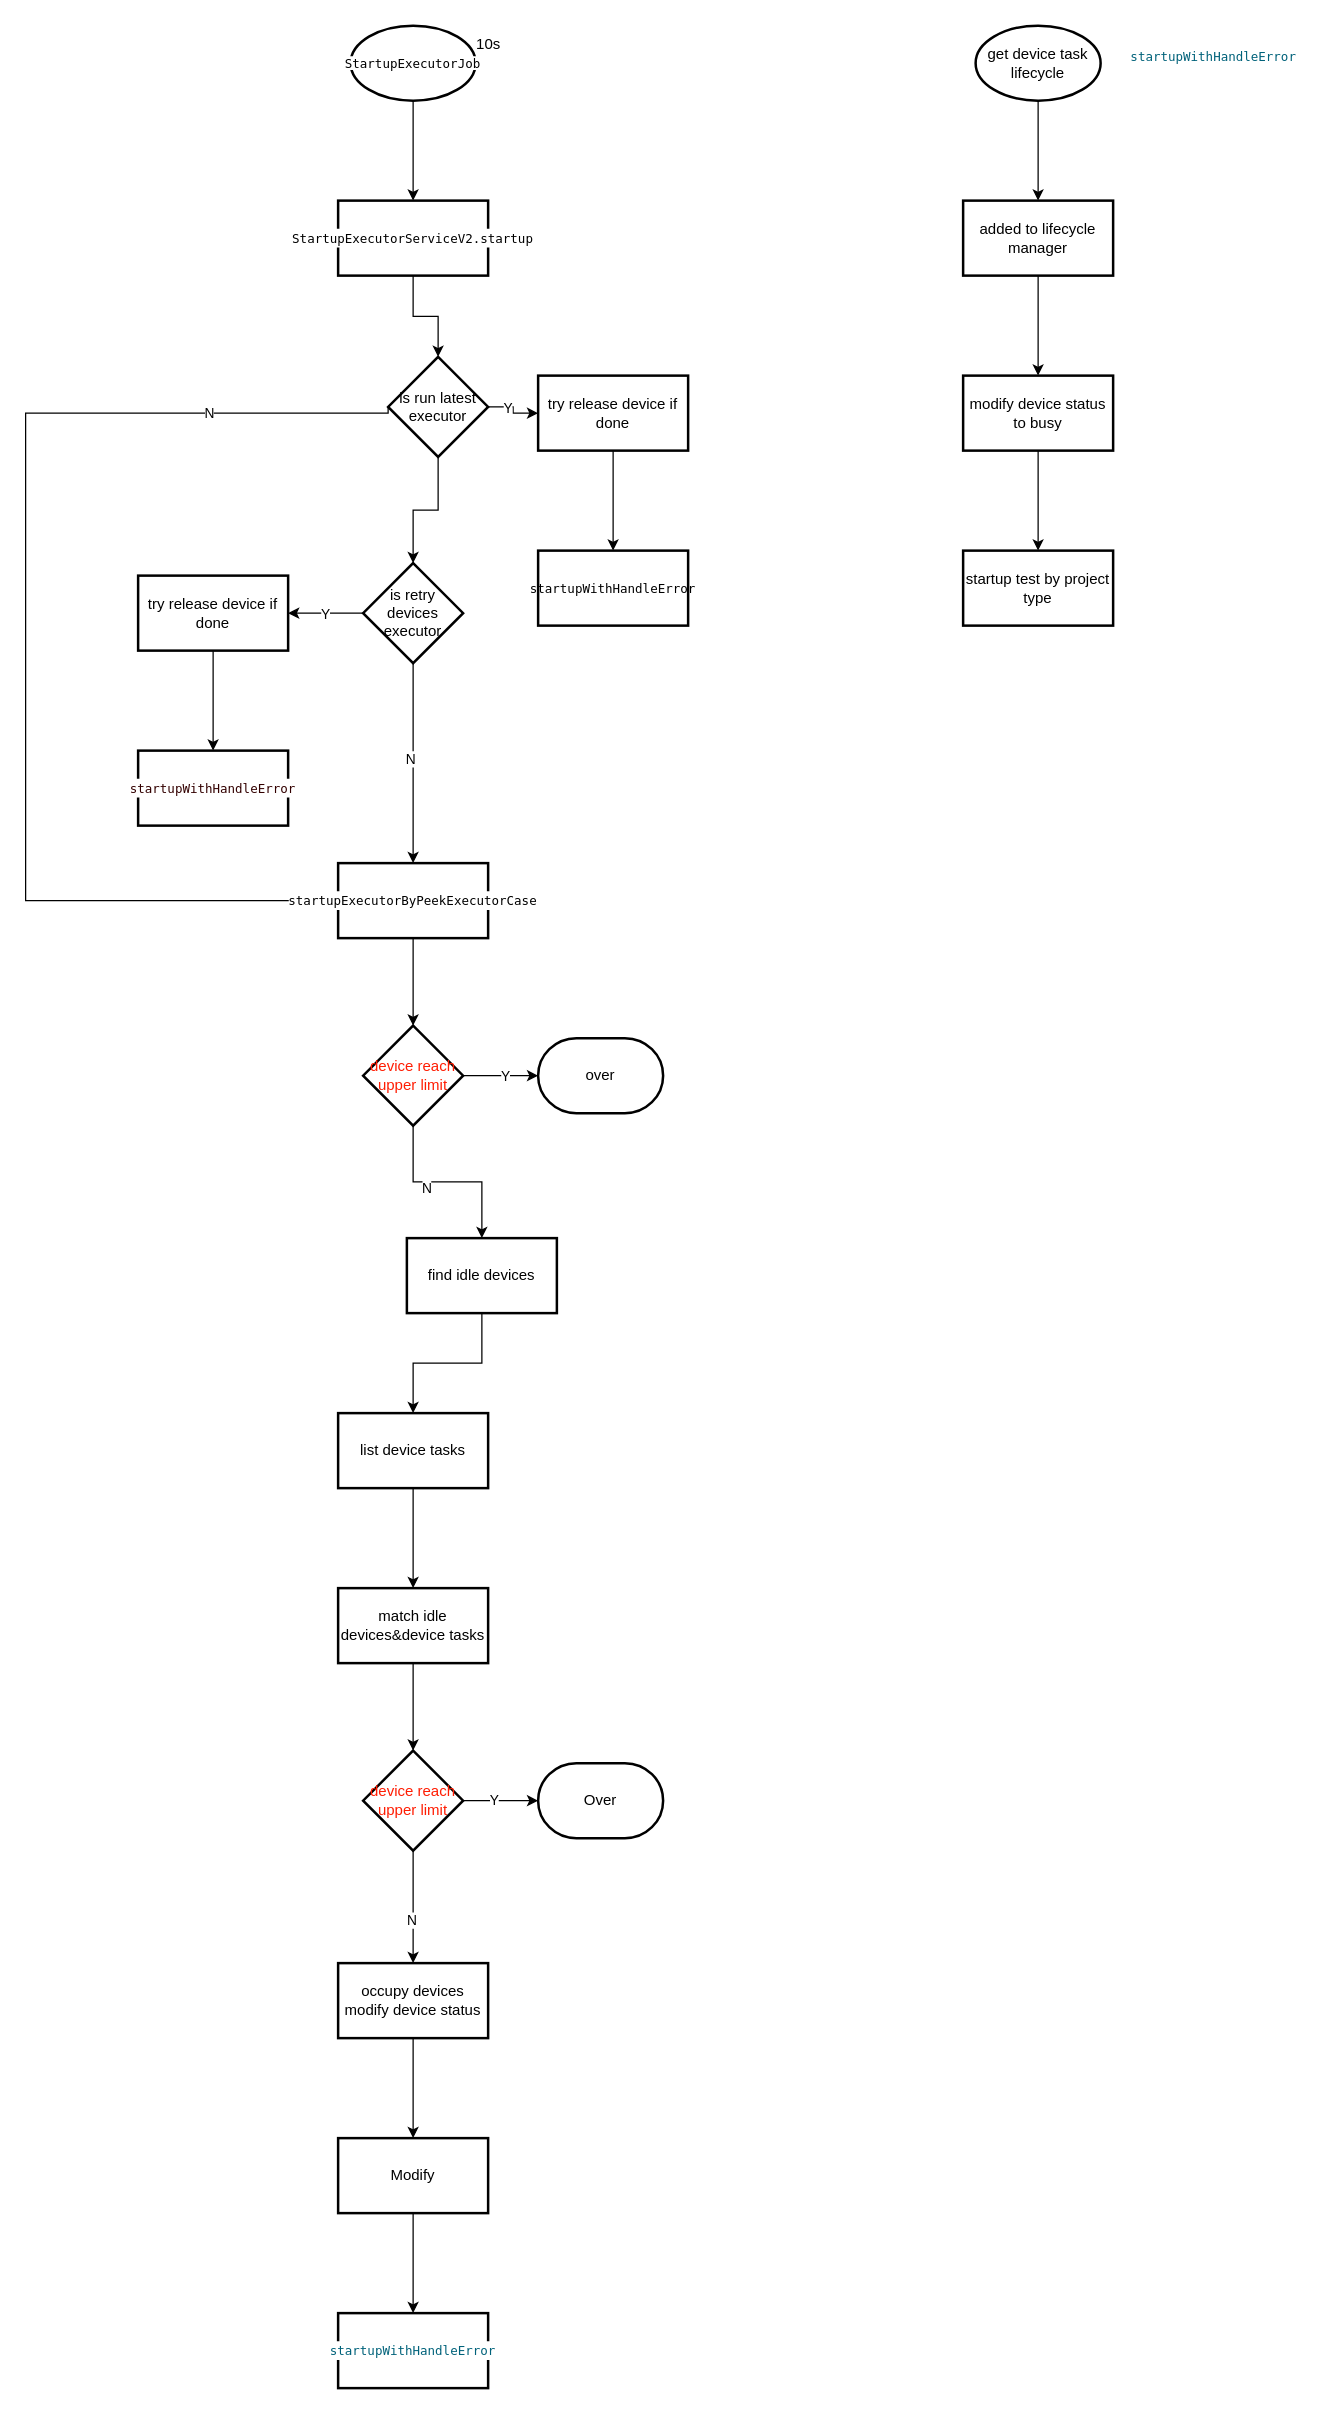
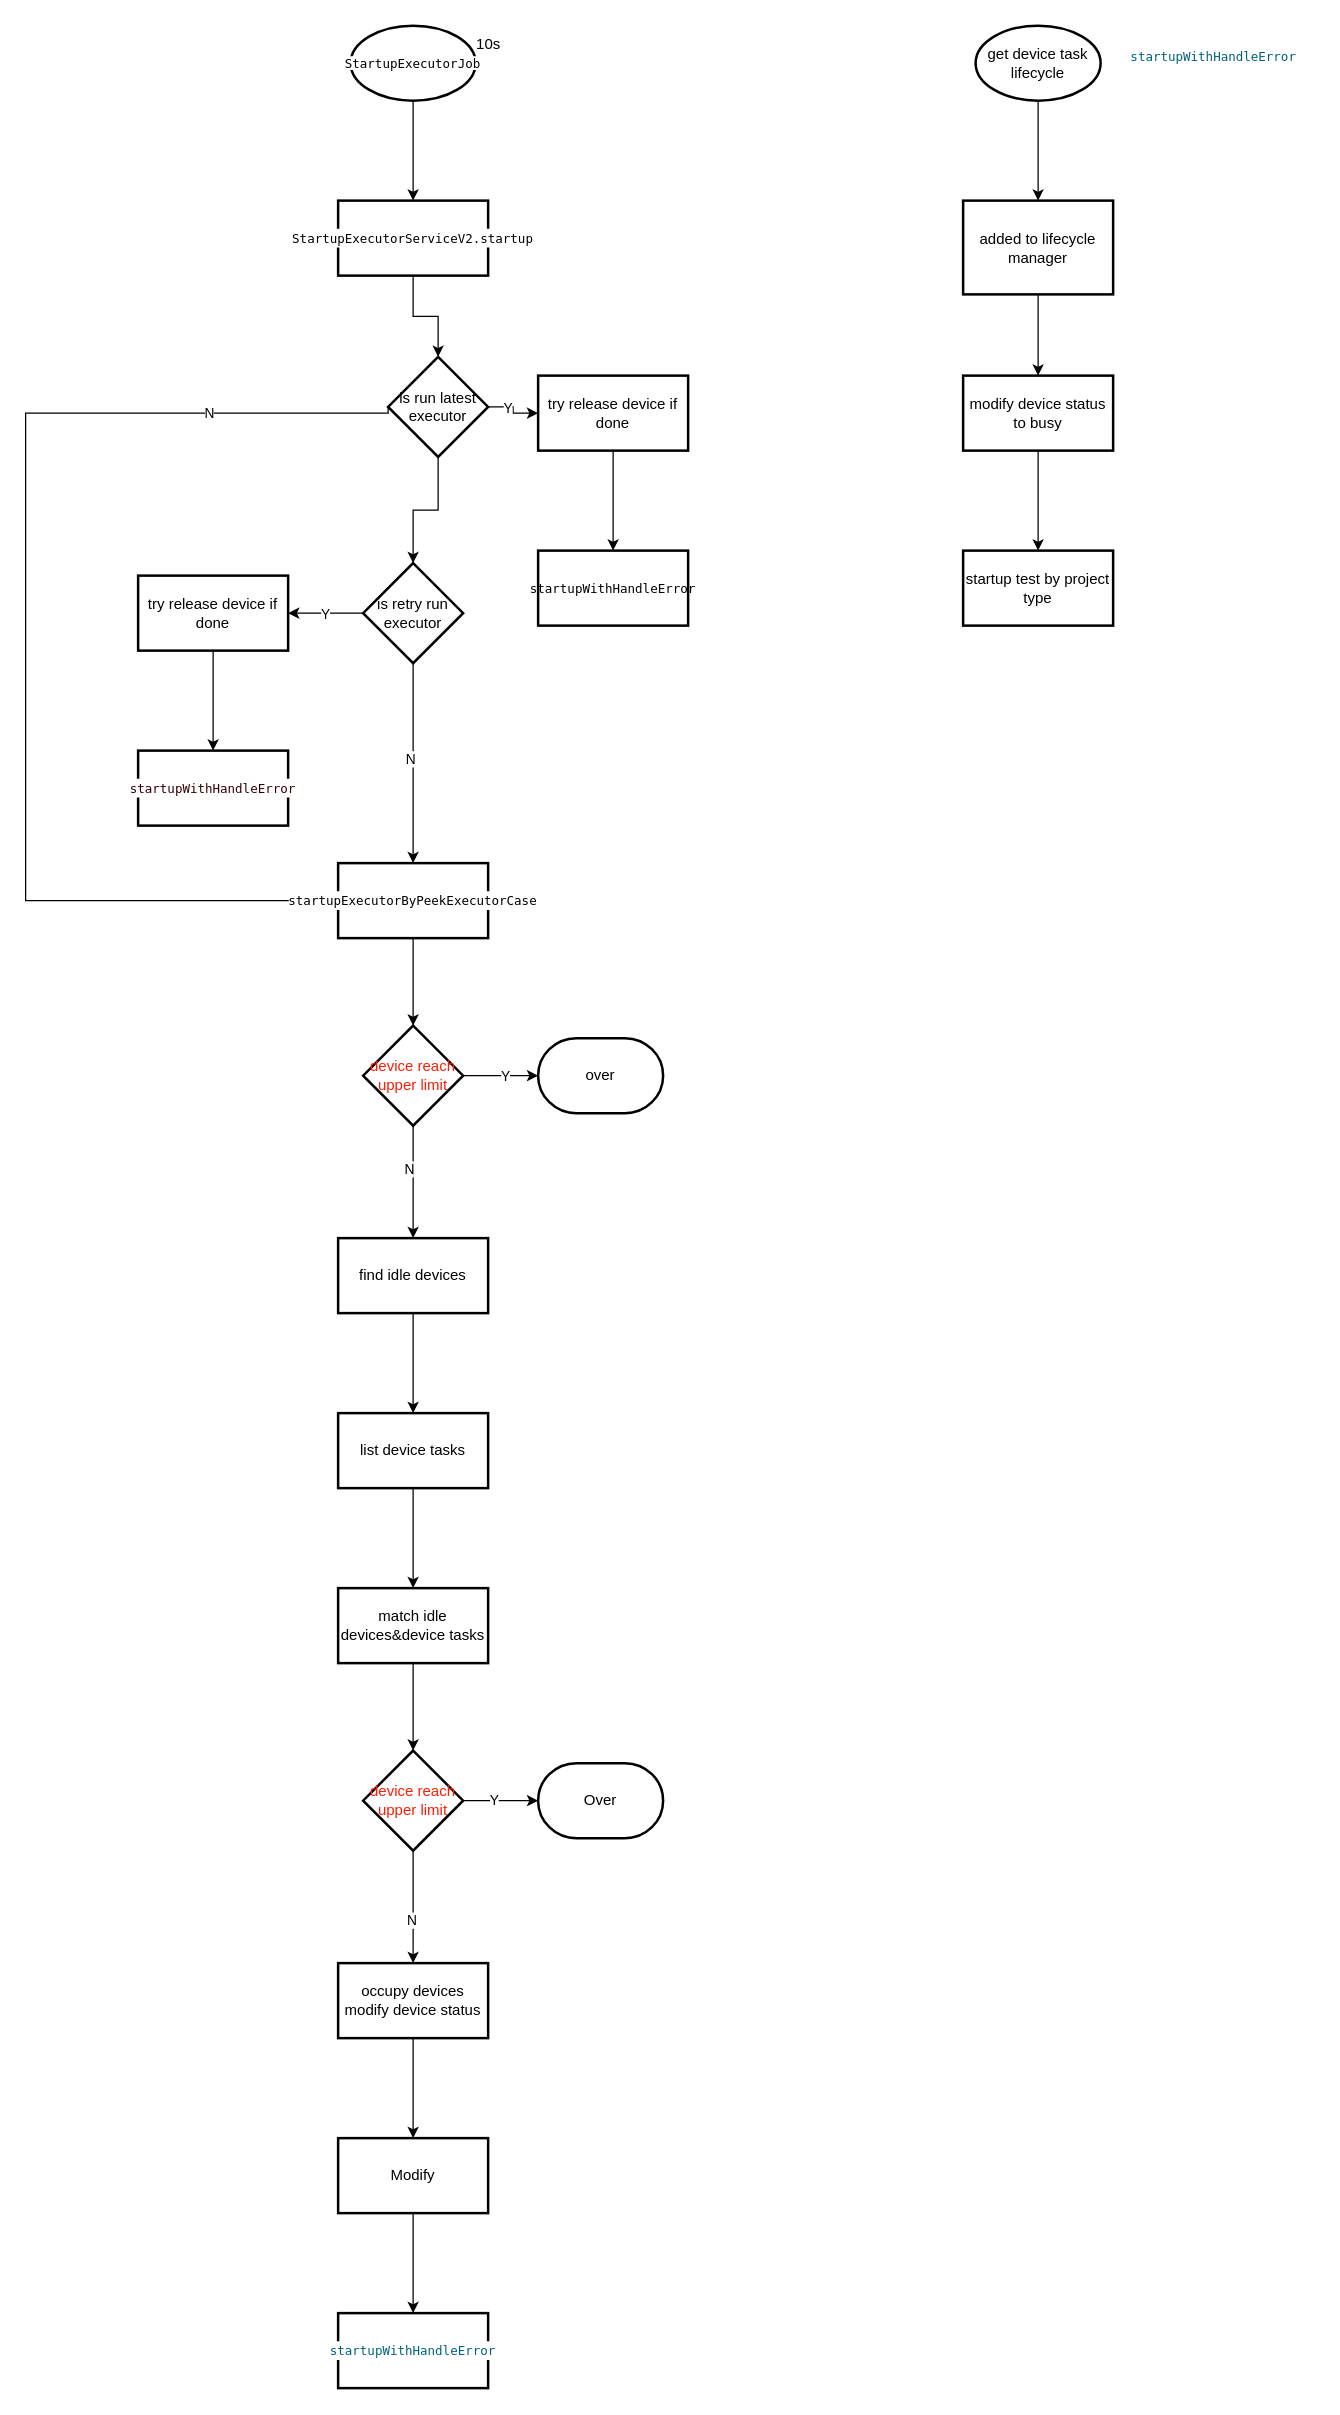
(1038, 238) -> (1038, 248)
(413, 613) -> (413, 613)
(482, 1276) -> (413, 1276)
